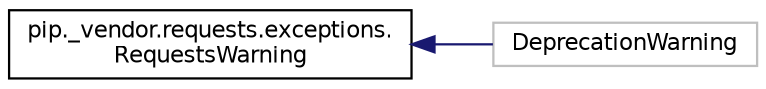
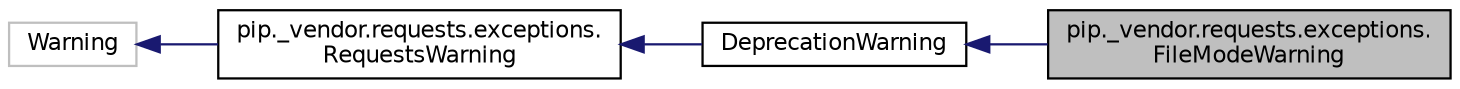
none -> (73, 44)
(625, 44) -> (834, 44)
none -> (1249, 44)
